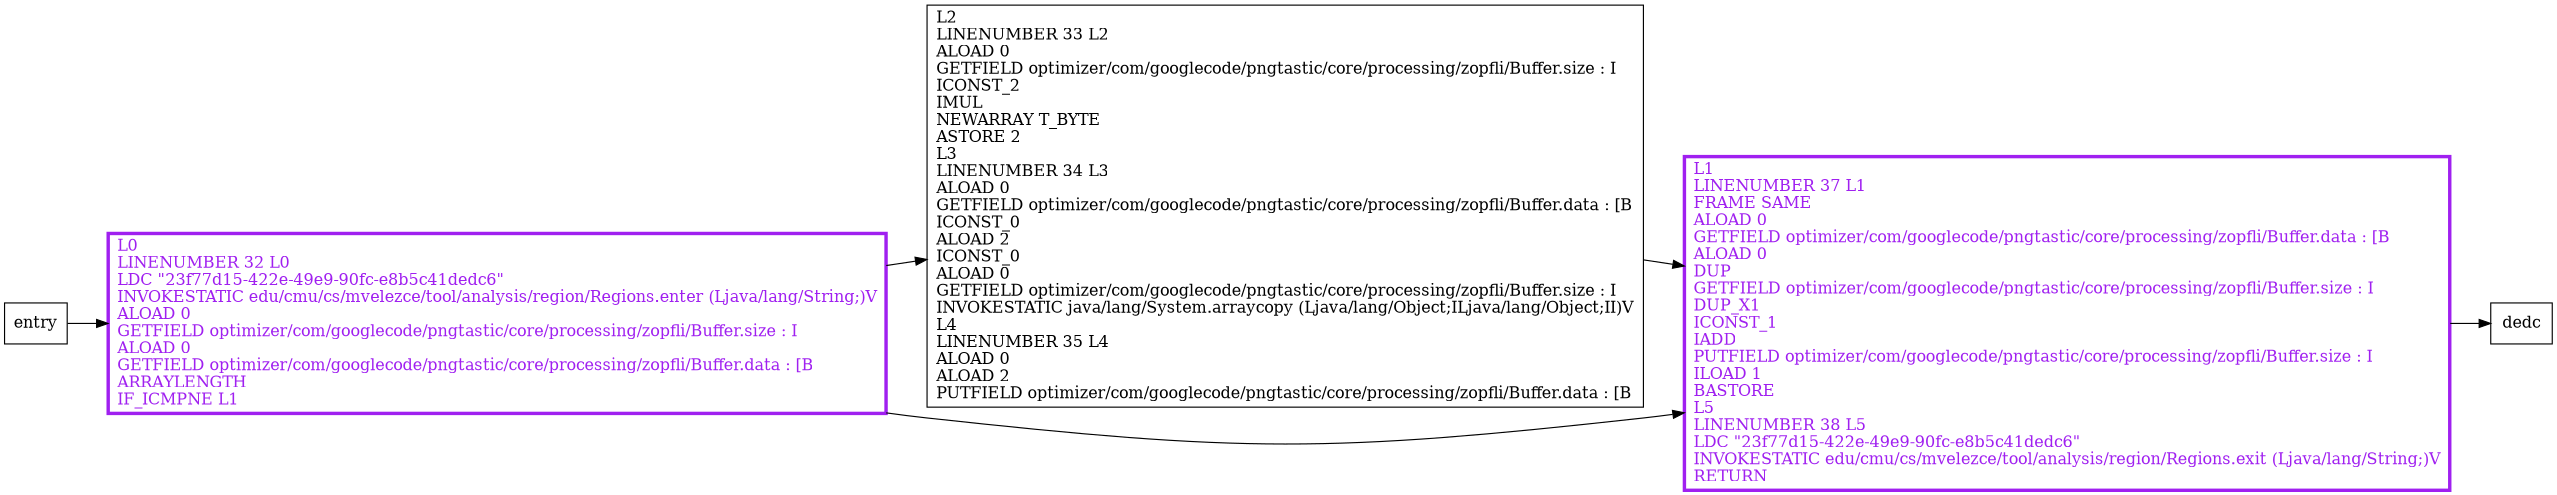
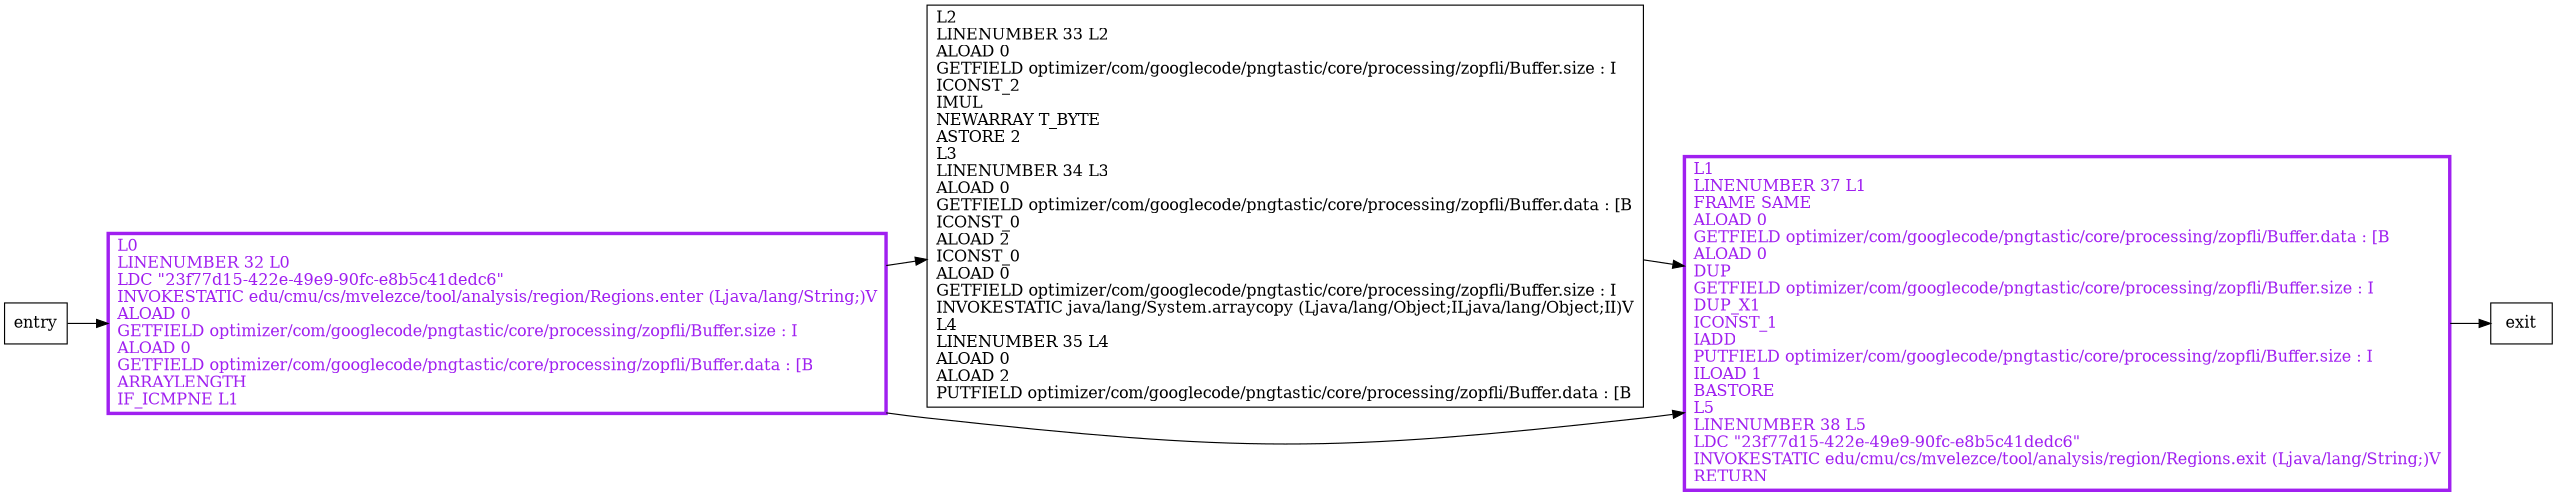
(2522, 323) -> (2522, 323)
